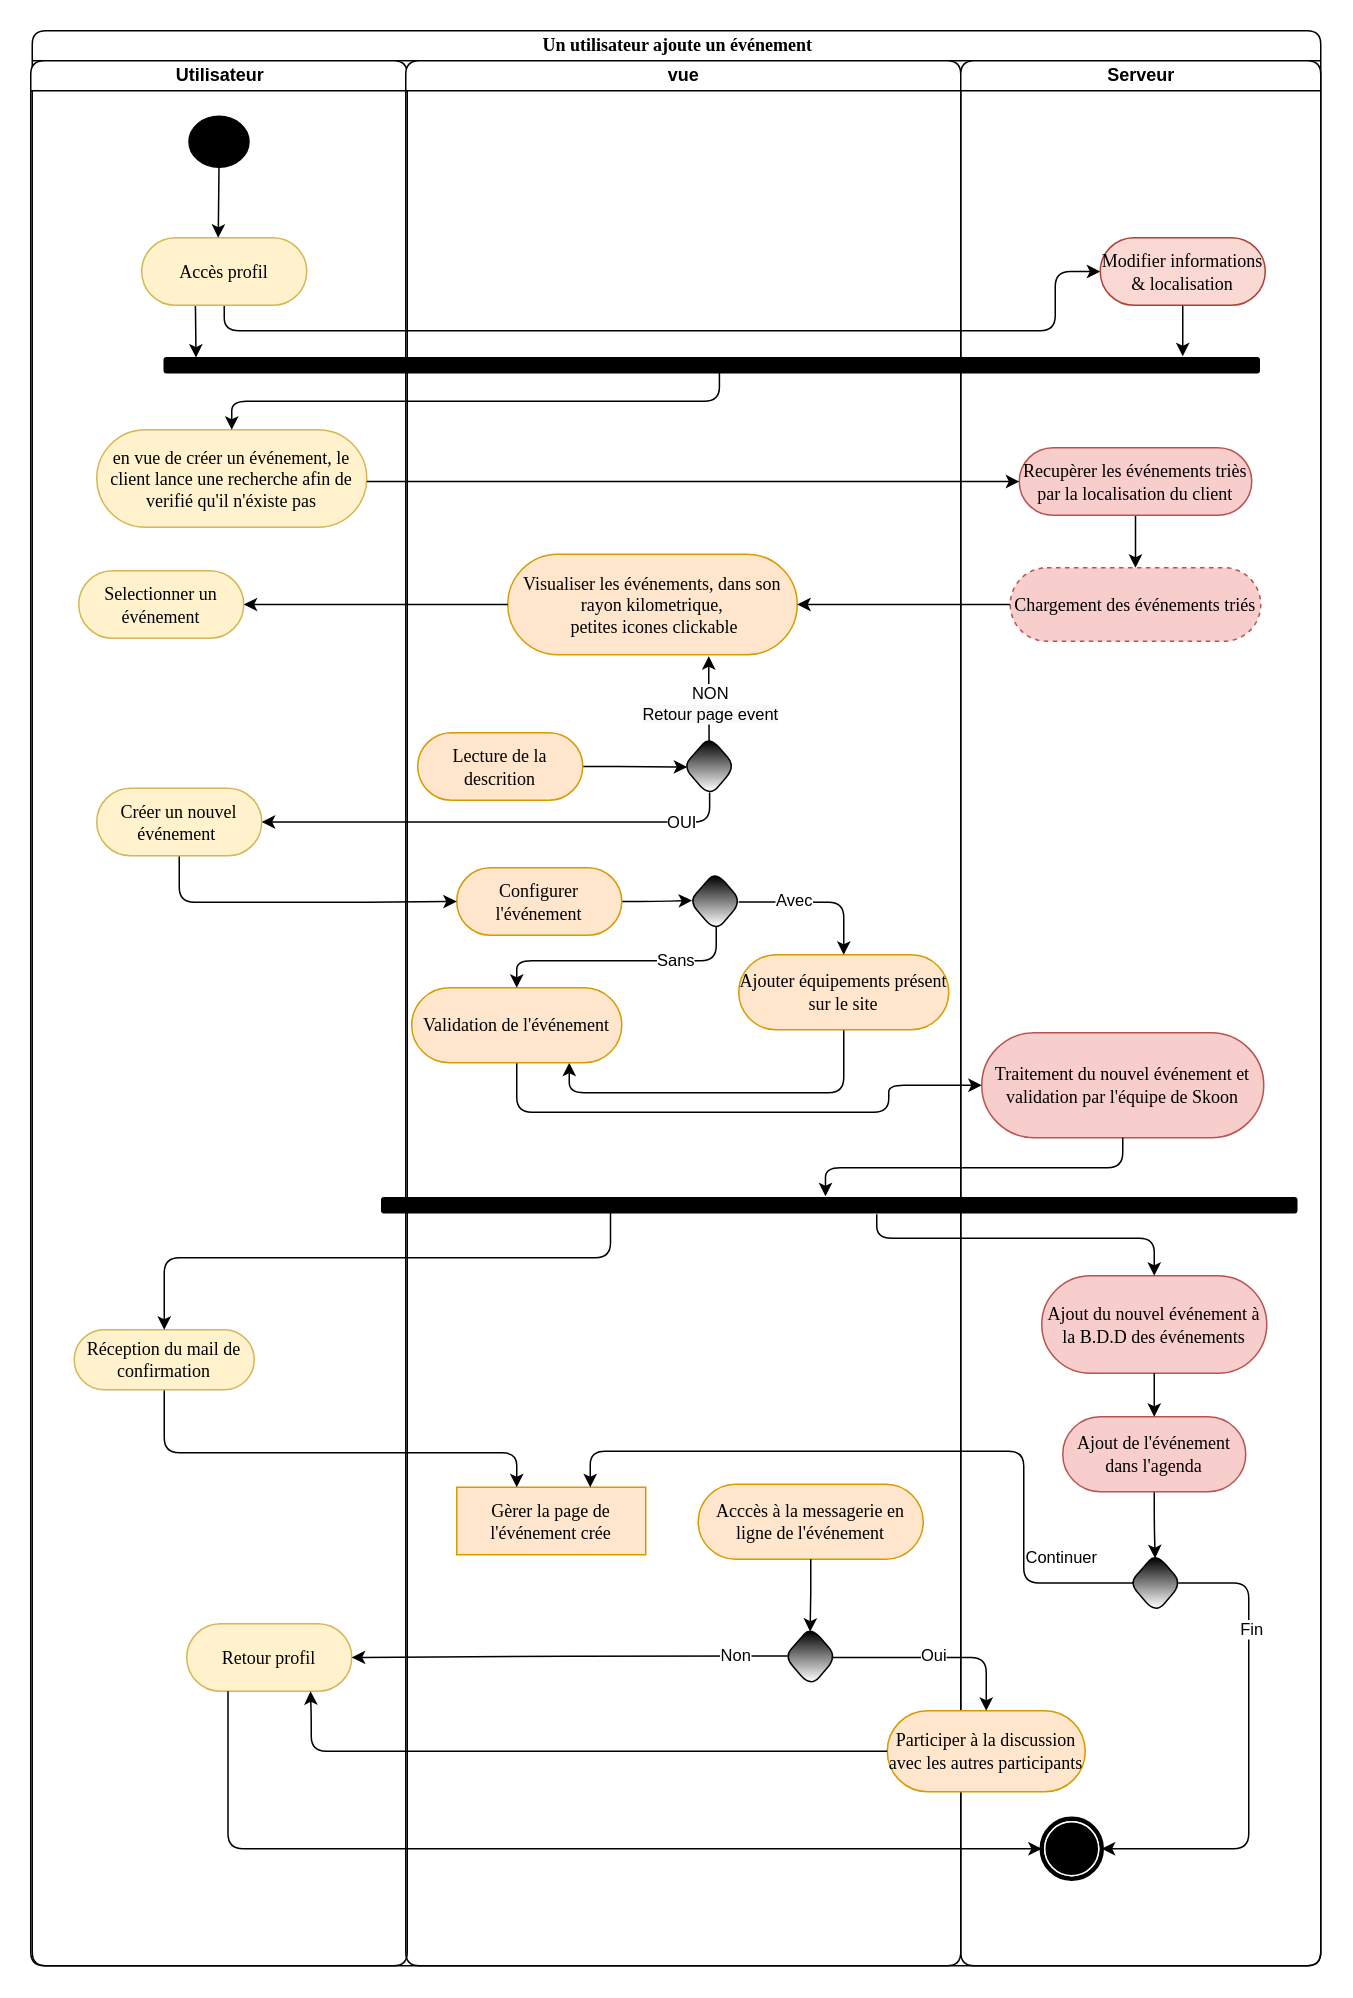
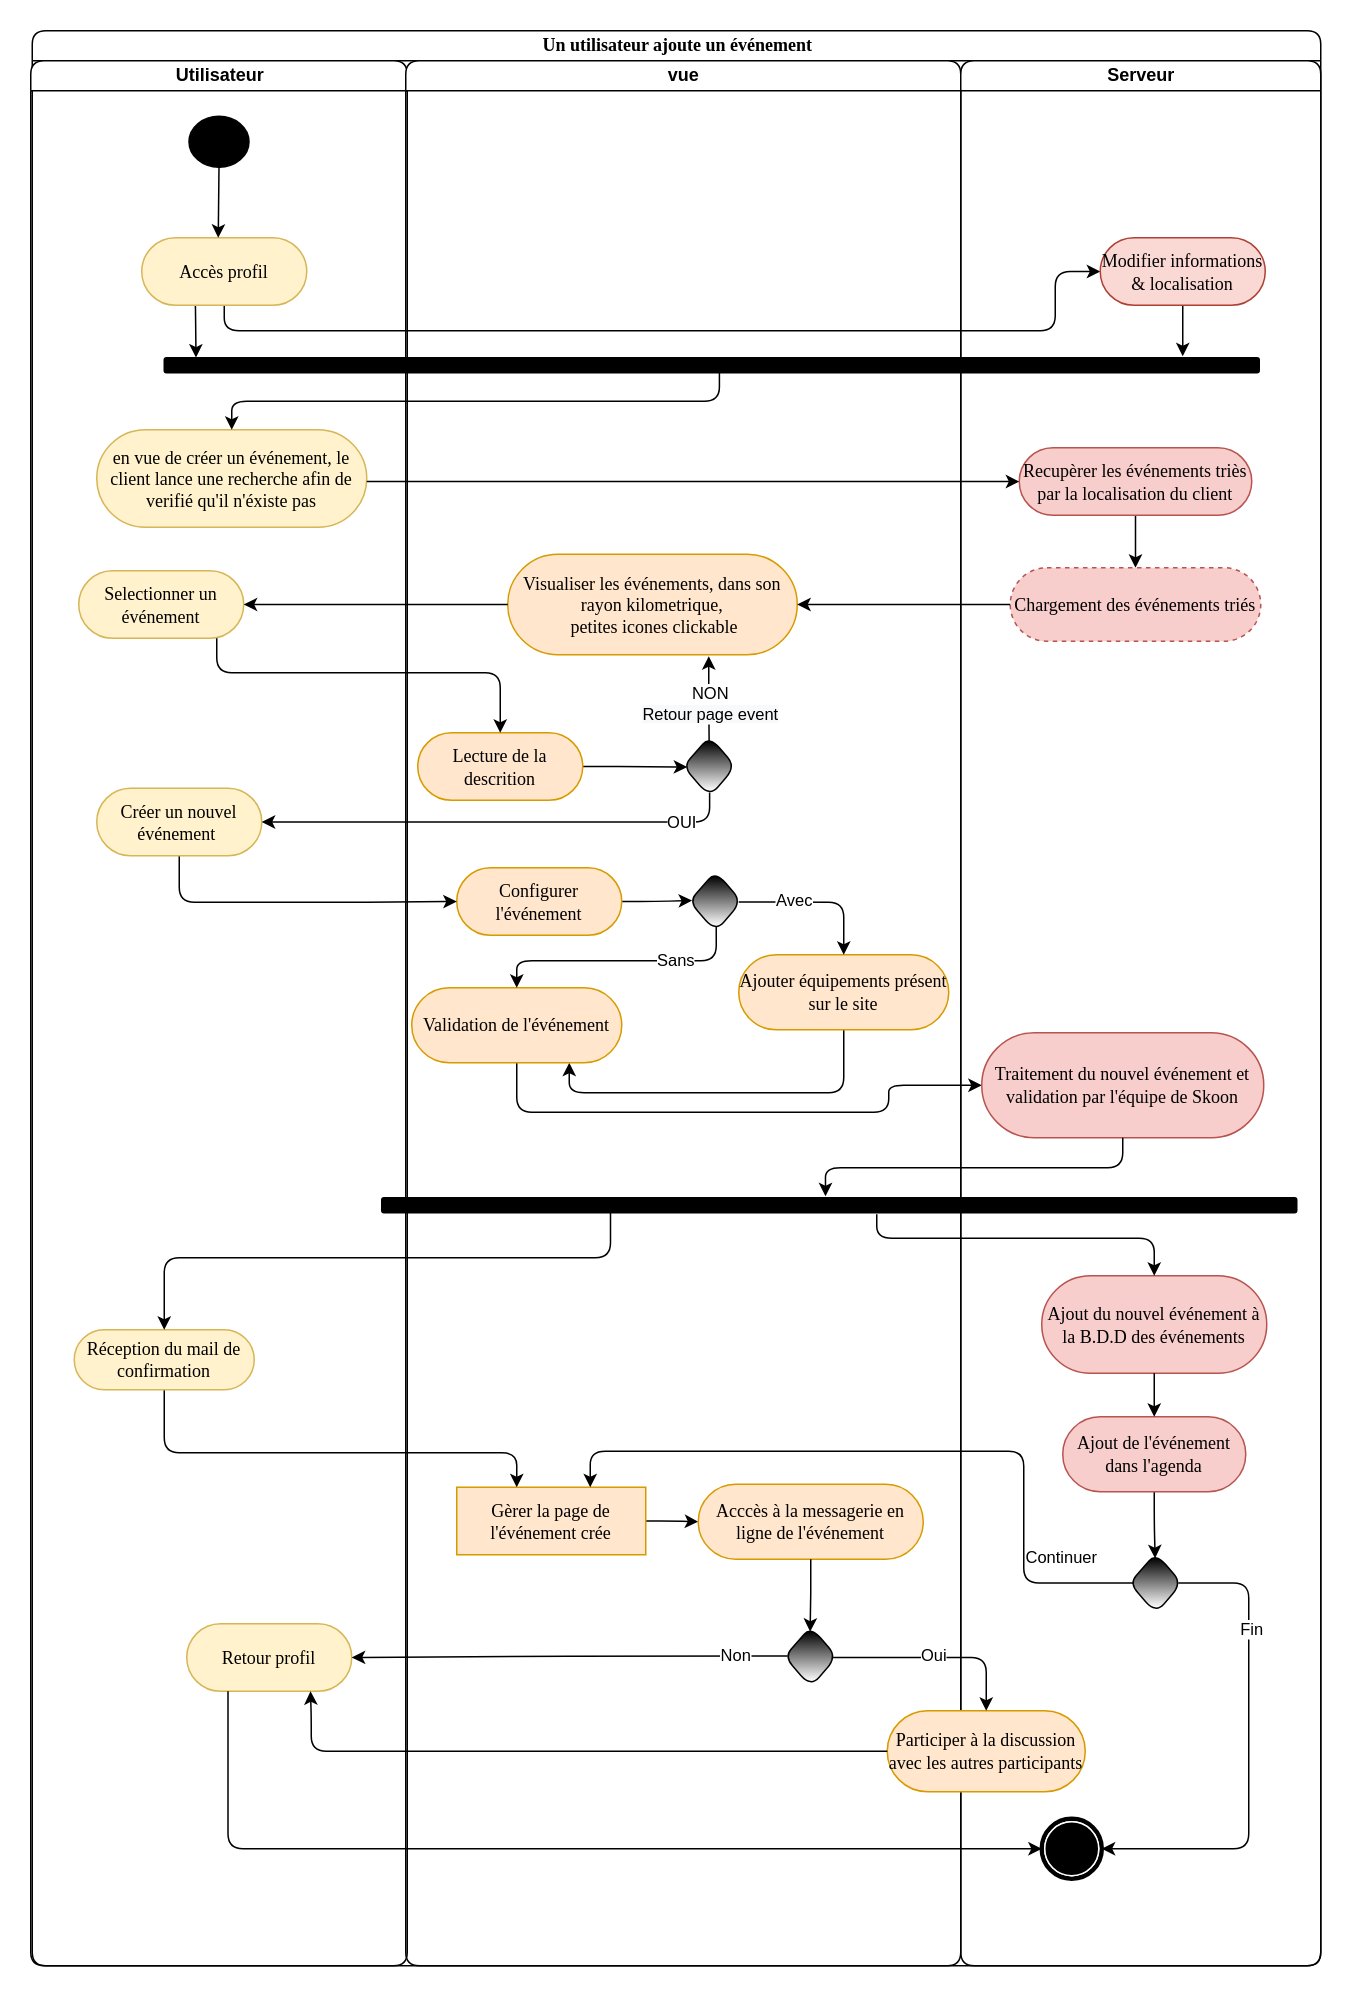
none -> (366, 673)
none -> (665, 1521)
